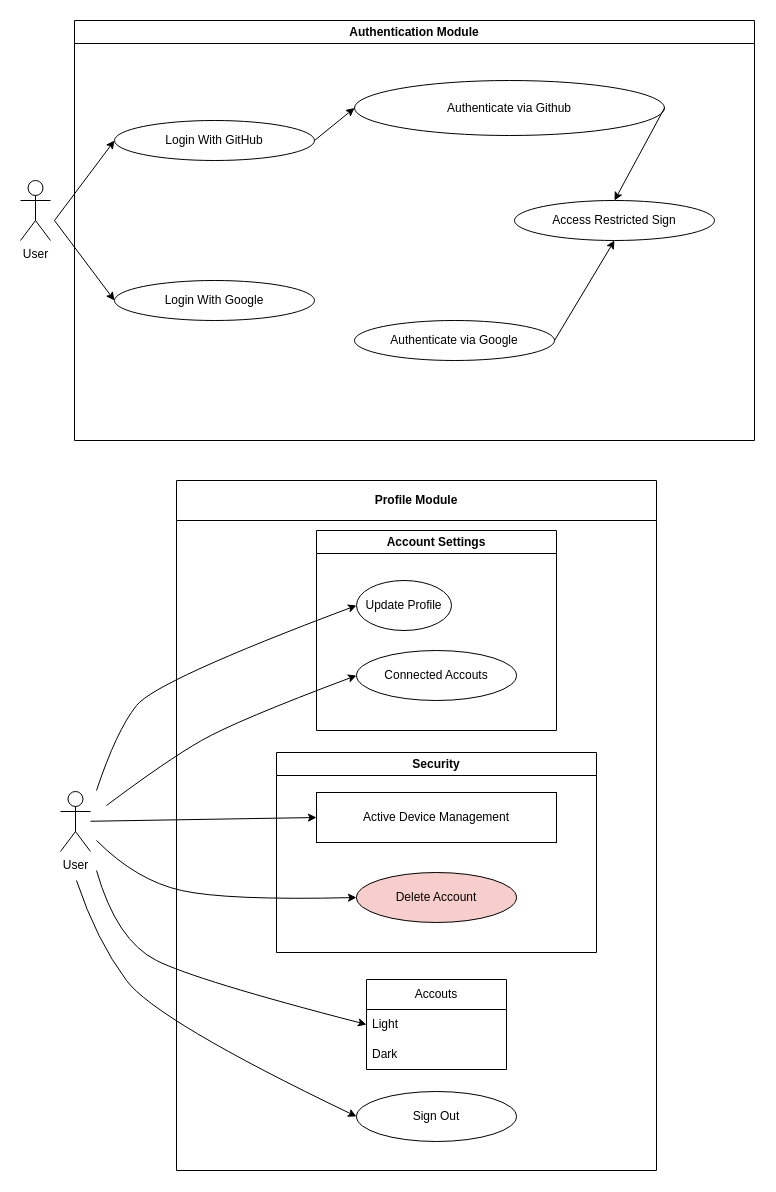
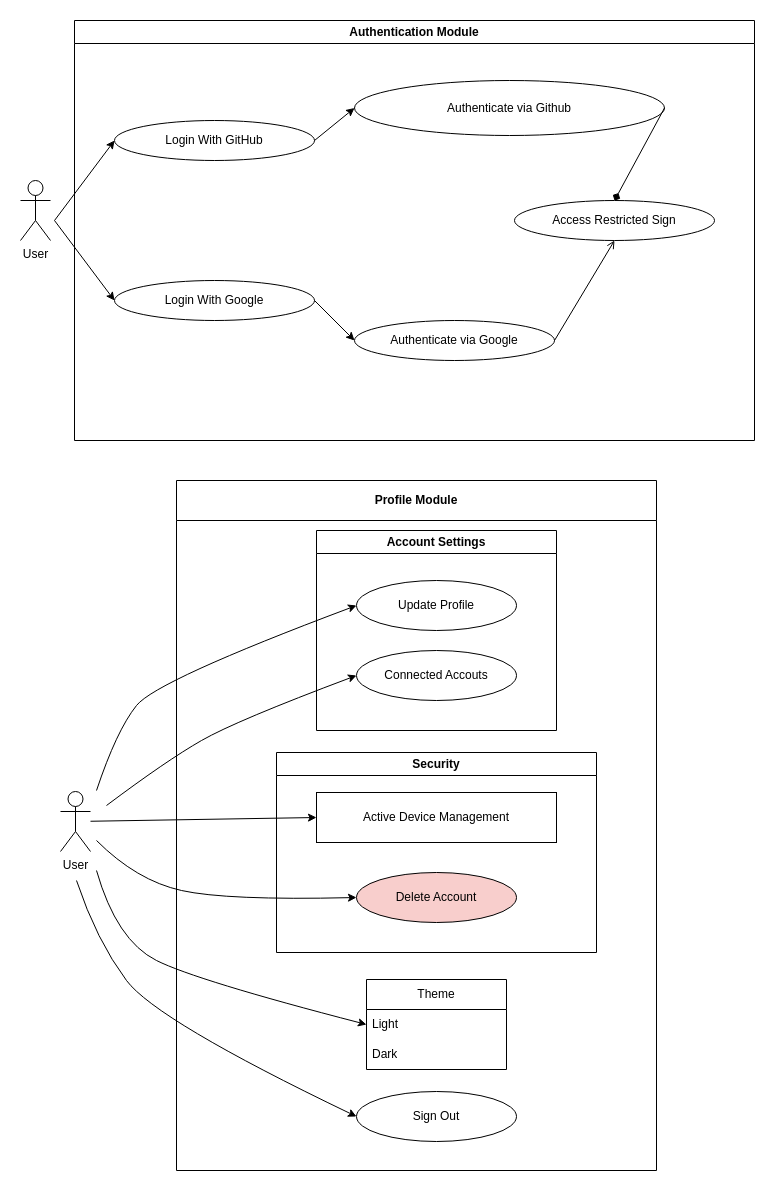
(618, 193) -> (619, 193)
(610, 248) -> (611, 246)
none -> (332, 318)
(404, 606) -> (437, 606)
(437, 995) -> (437, 995)
